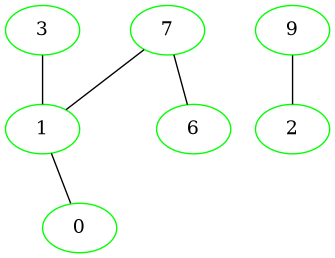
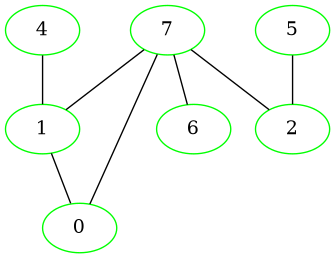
(43, 30) -> (43, 30)
(293, 30) -> (293, 30)
none -> (230, 80)
none -> (124, 129)
